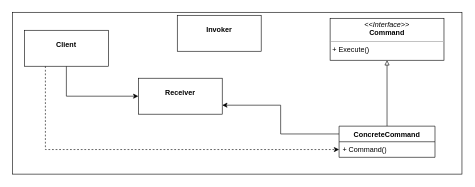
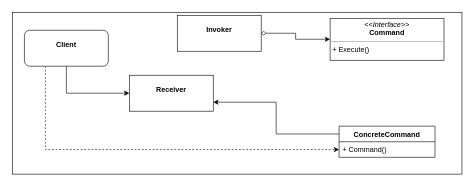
none -> (296, 35)
(66, 48) -> (66, 48)
(180, 96) -> (171, 93)
(387, 96) -> none
